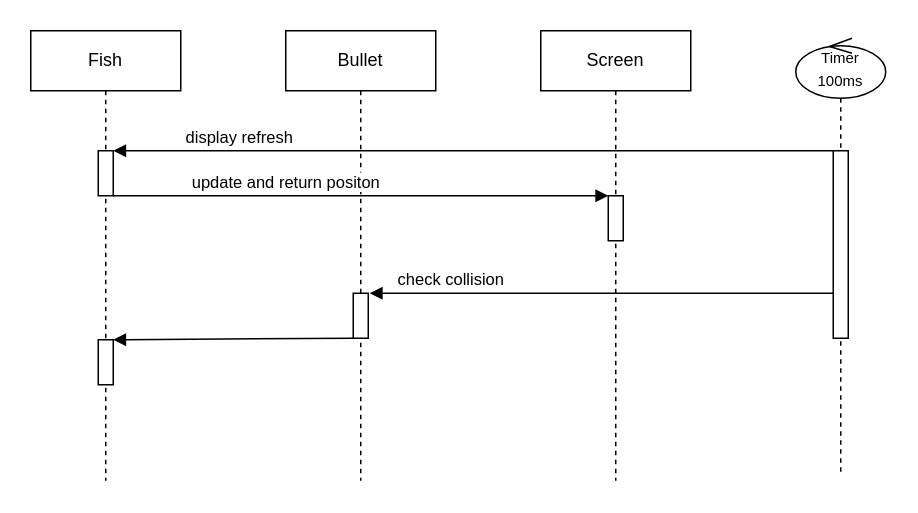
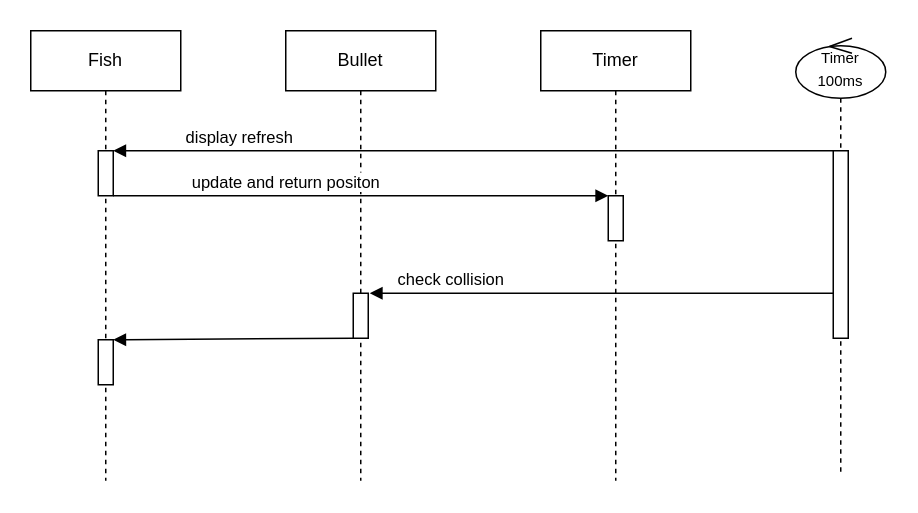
(616, 61) -> (616, 61)
